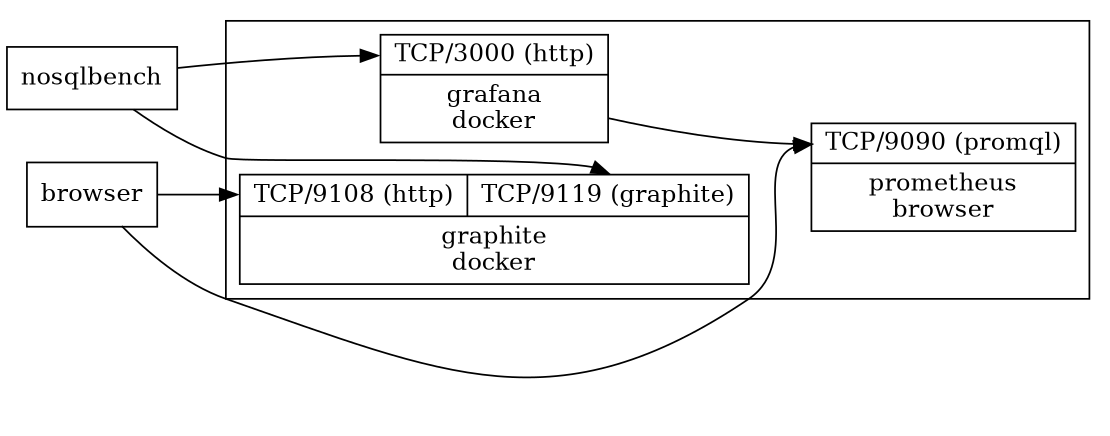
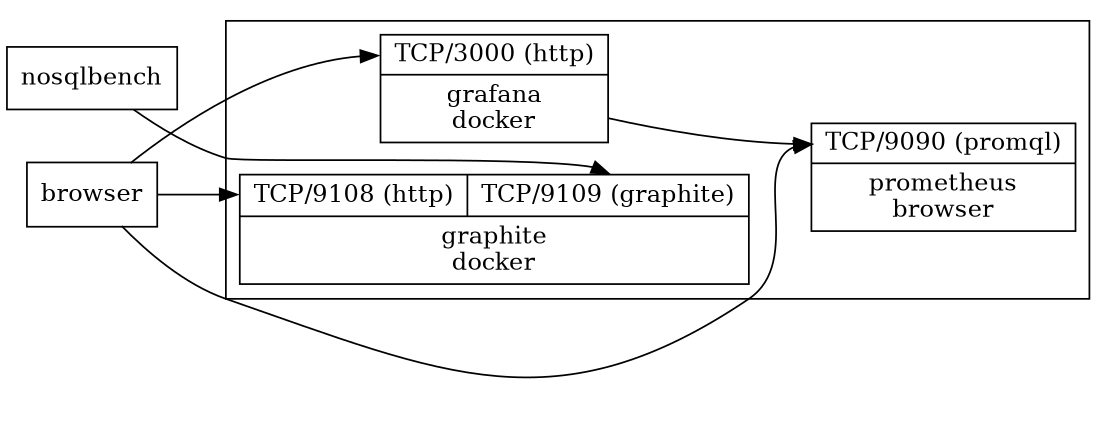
(269, 60) -> (238, 94)
(608, 195) -> (608, 195)
